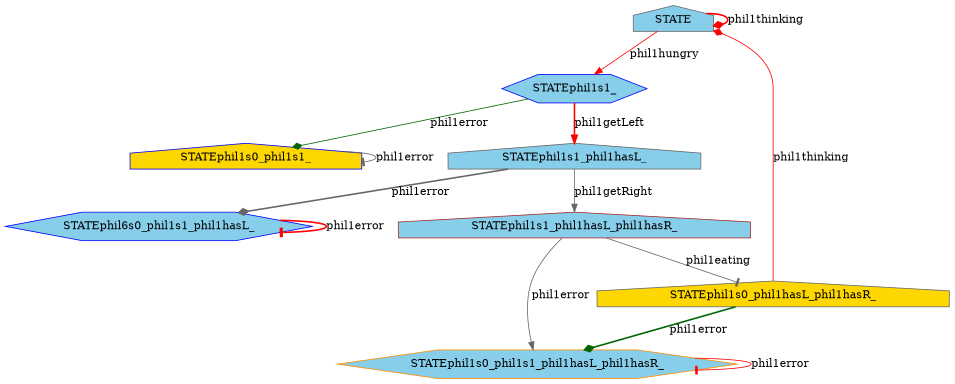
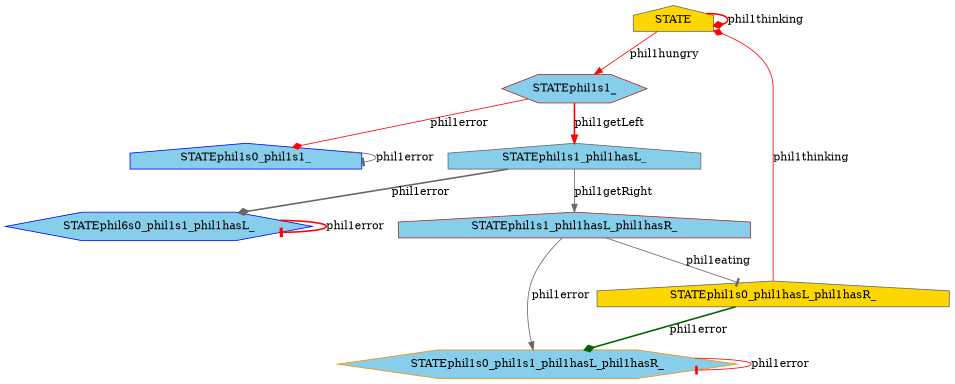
(673, 20) -> (673, 20)
(574, 89) -> (574, 89)
(415, 122) -> (415, 122)
(246, 158) -> (246, 158)
